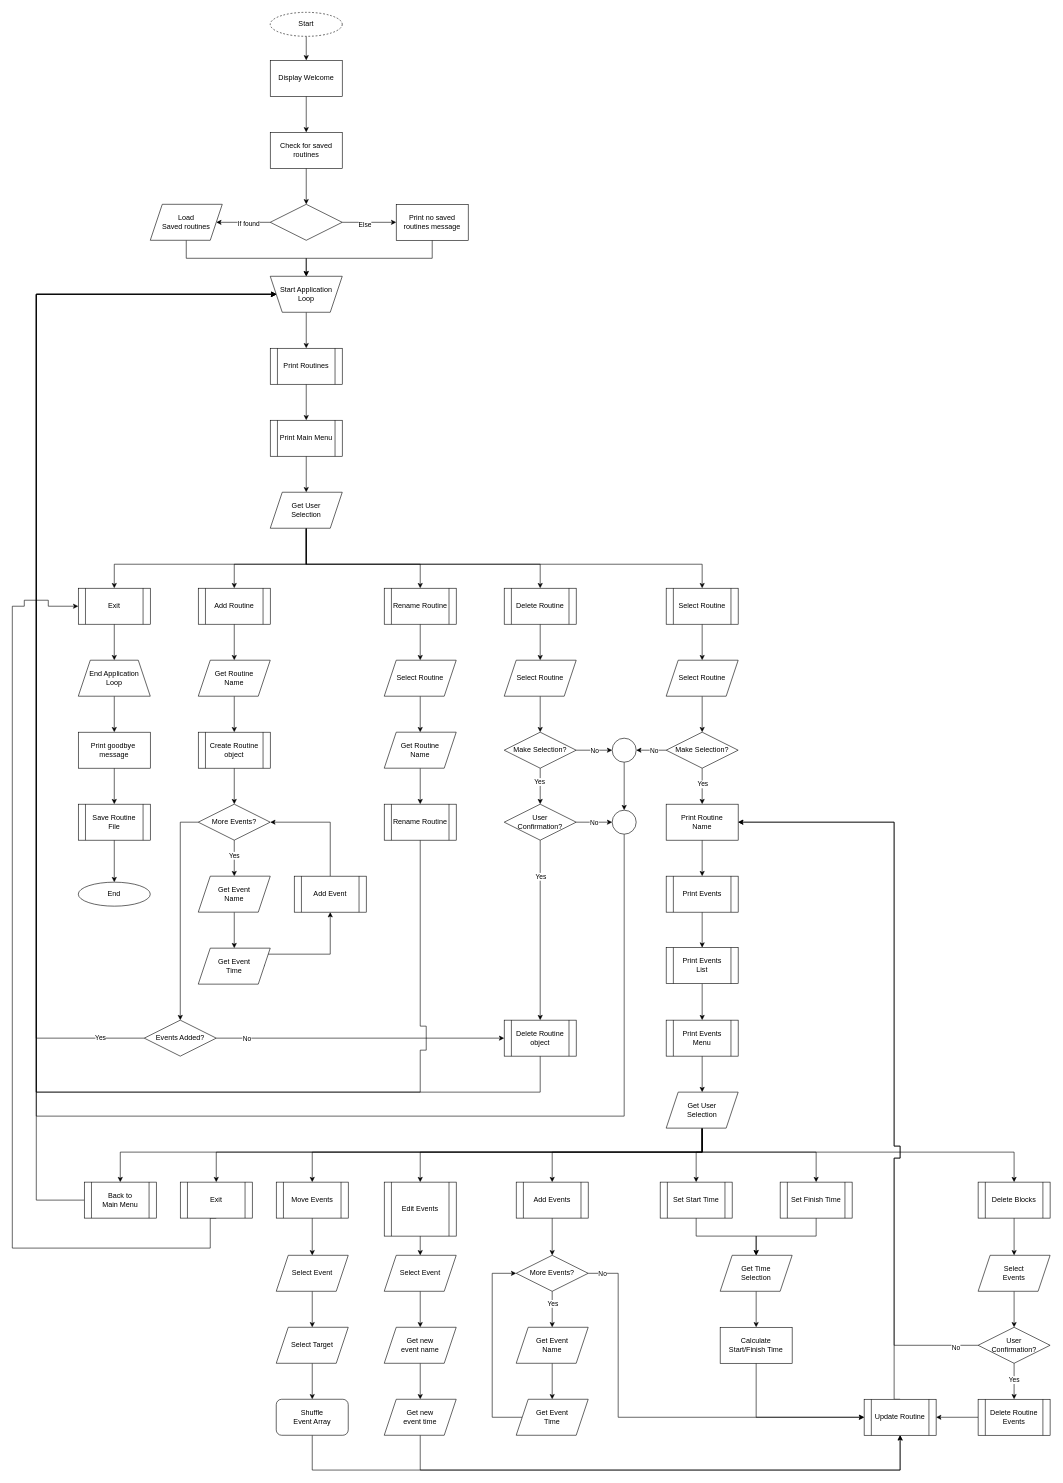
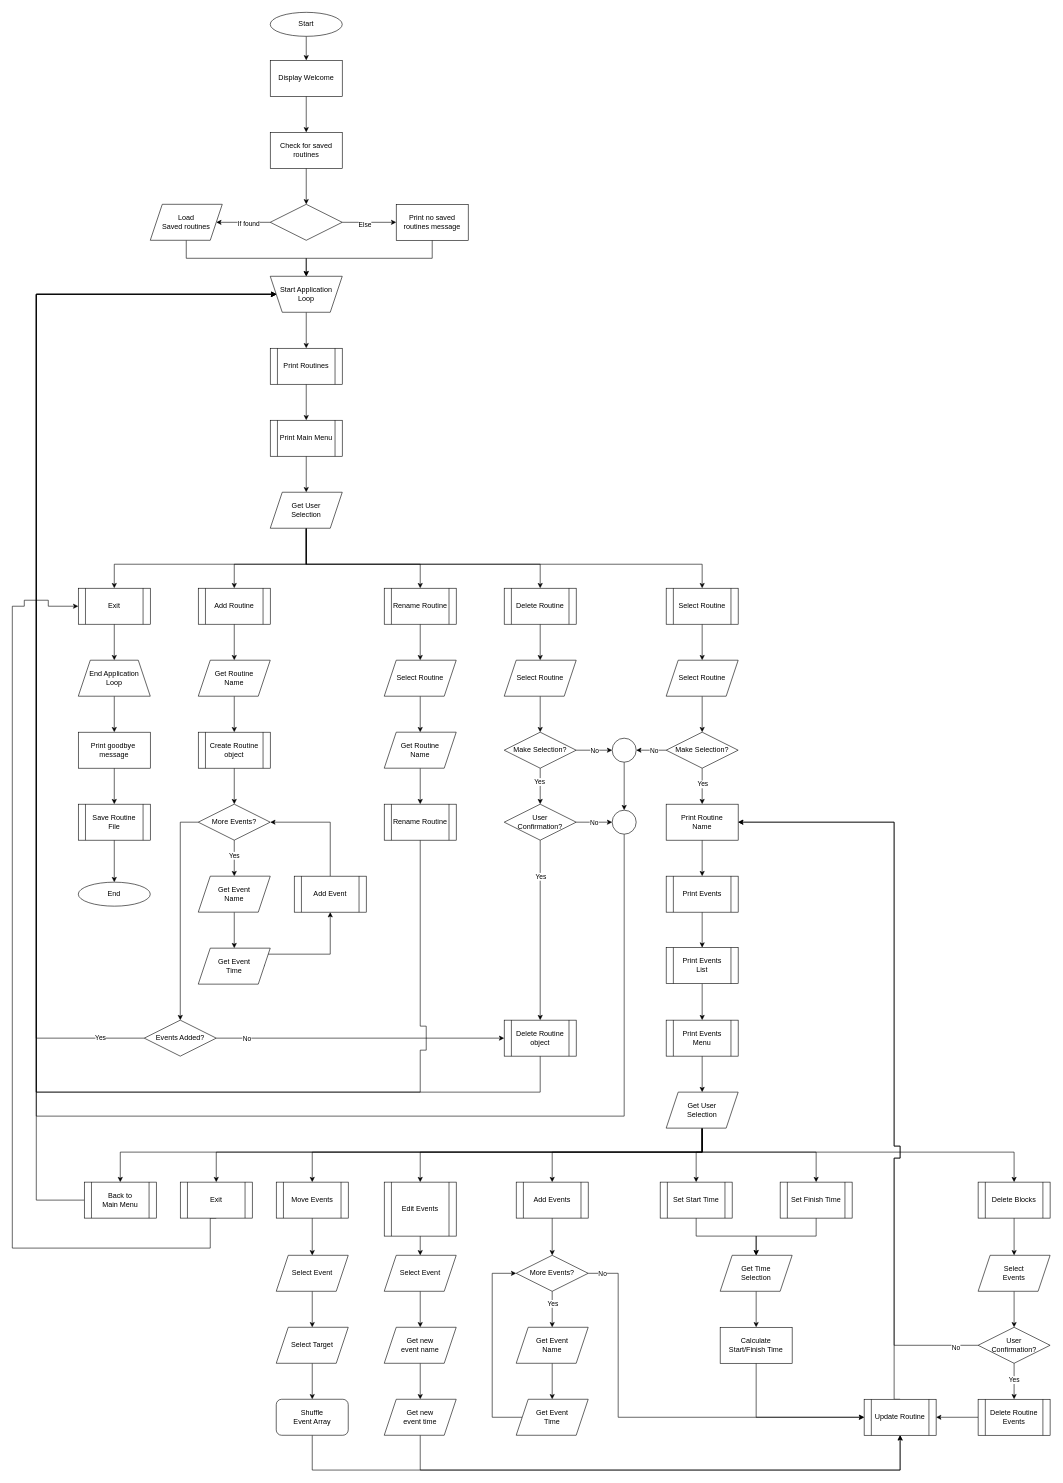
(306, 24) -> (306, 24)
